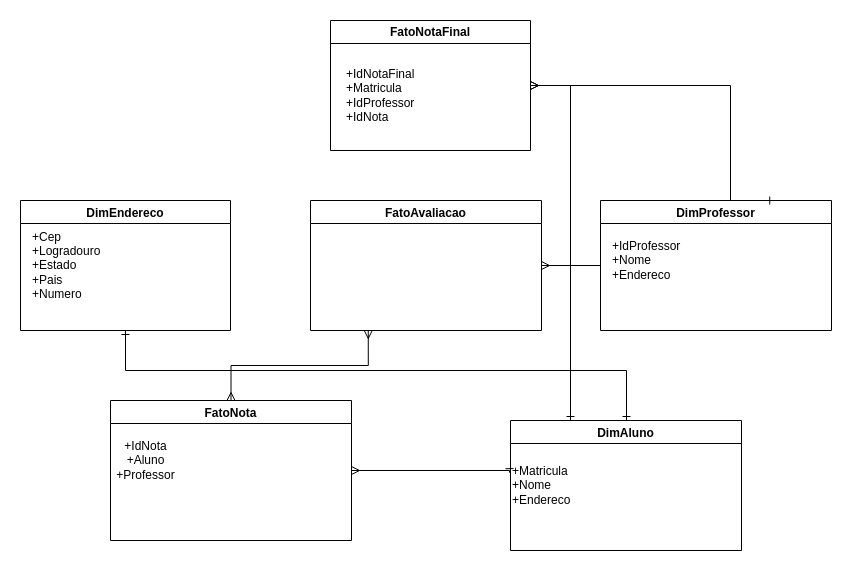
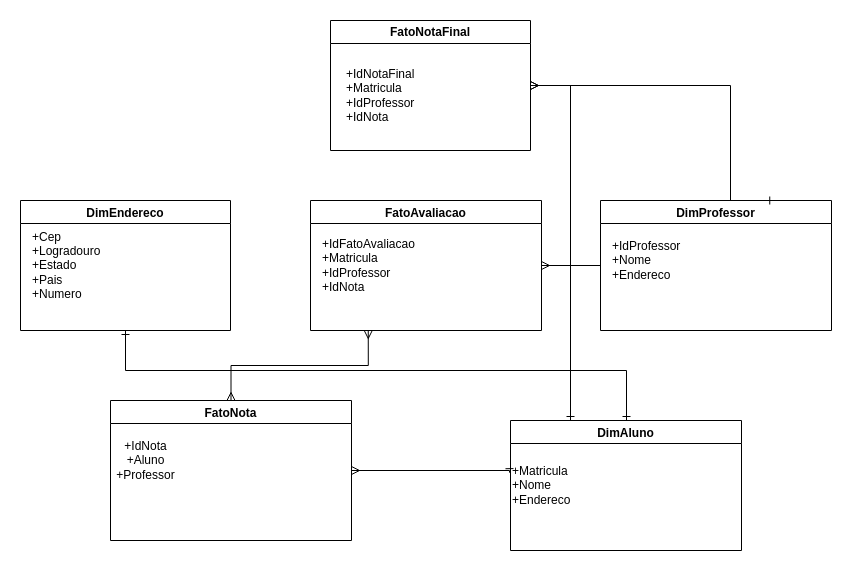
none -> (381, 266)
